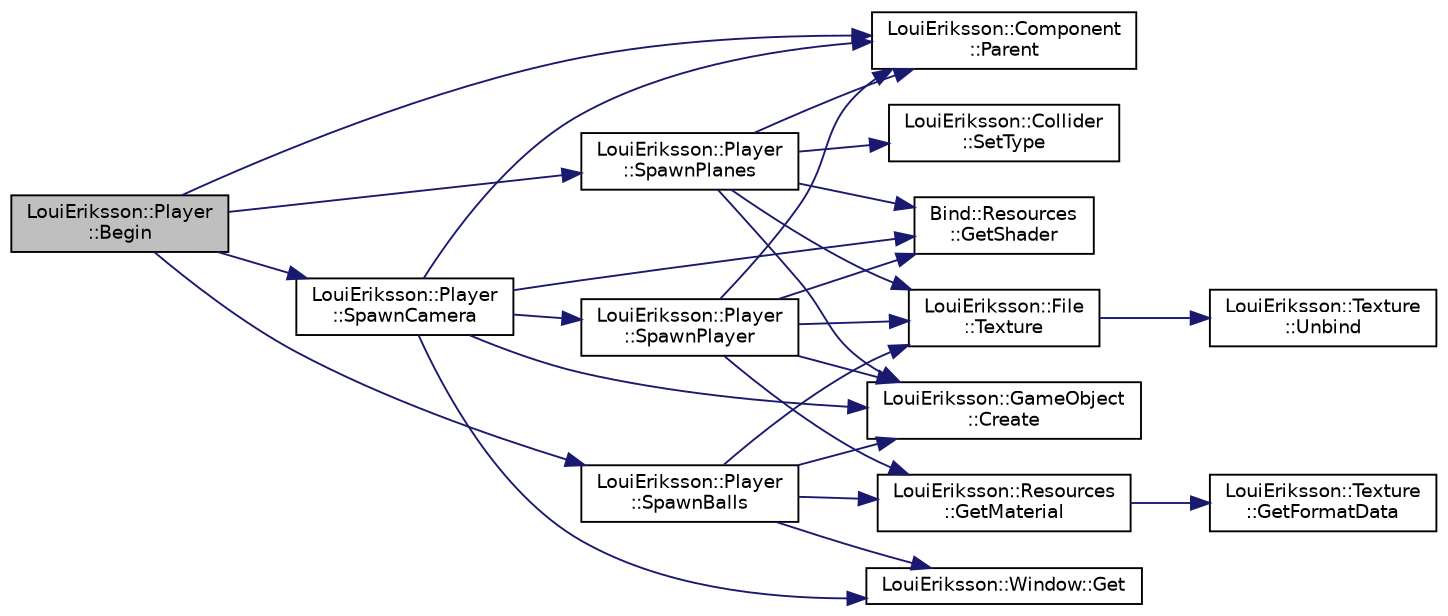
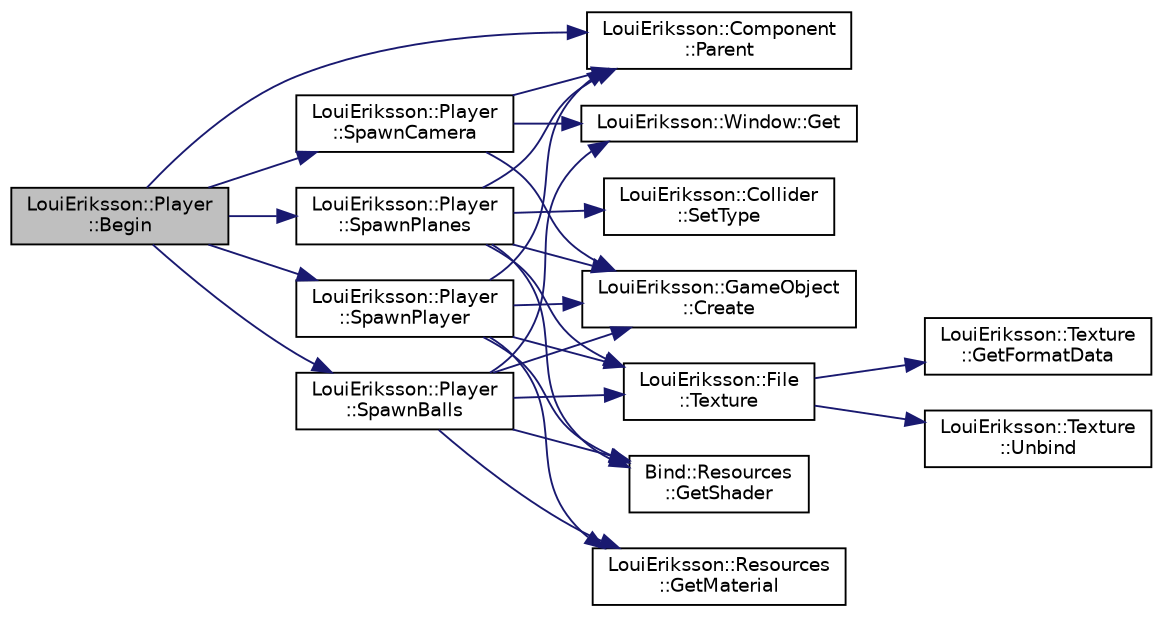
(704, 264) -> (562, 443)
(538, 316) -> (253, 259)
(1161, 503) -> (860, 372)
